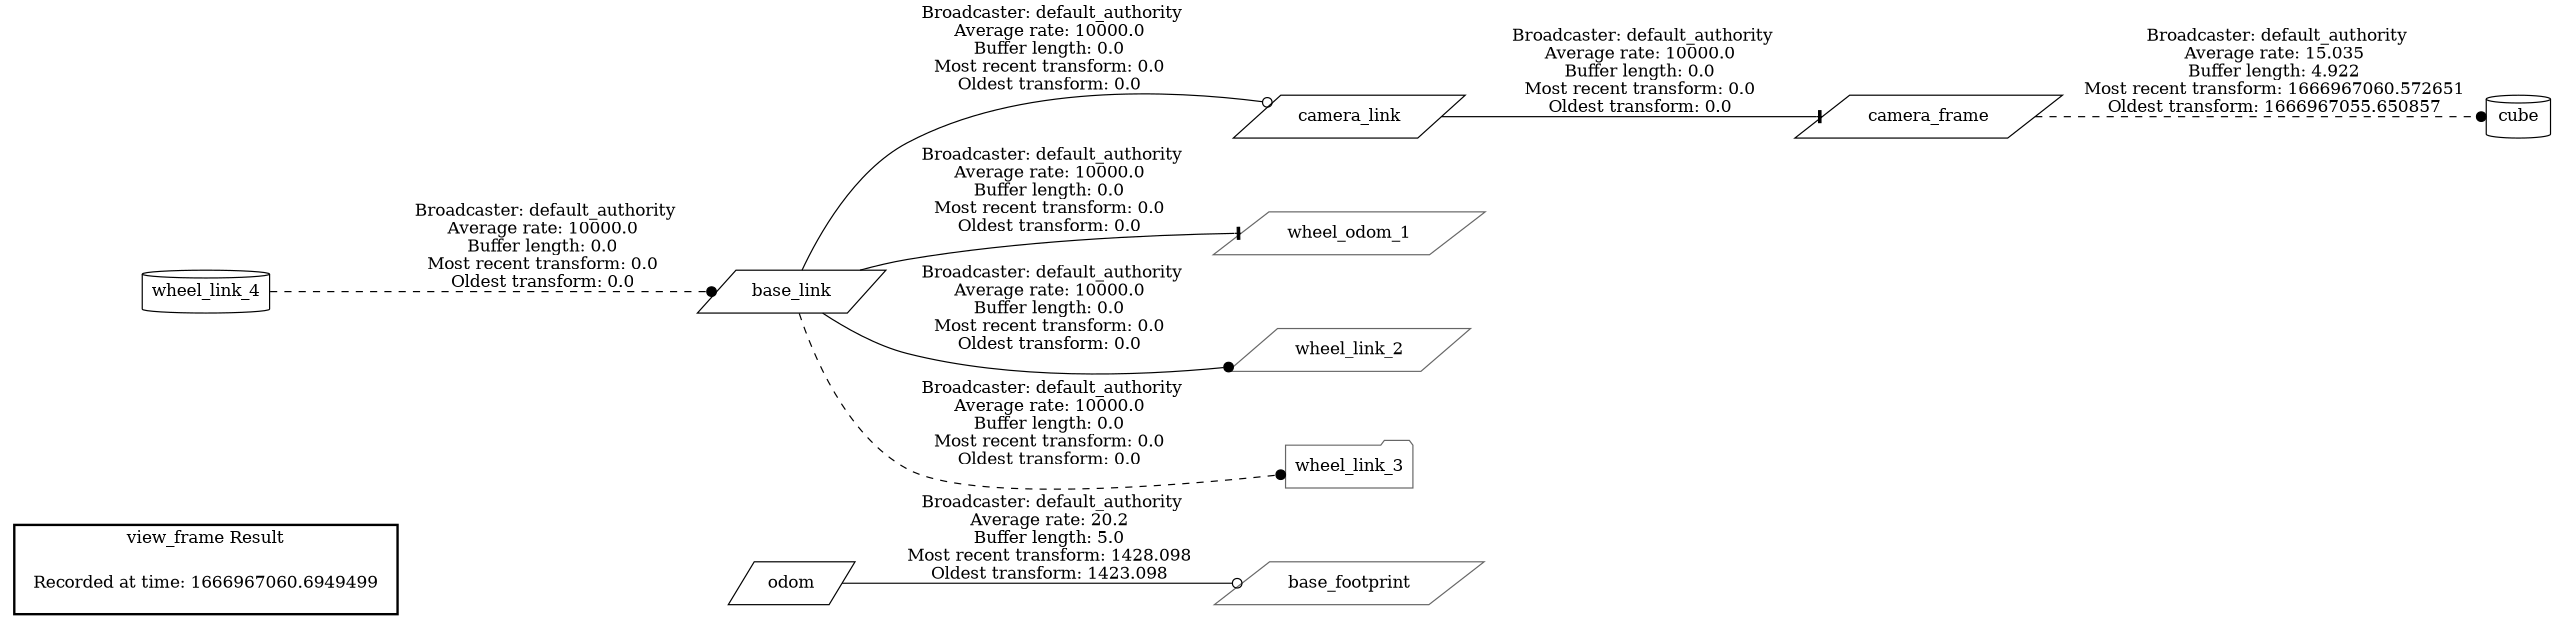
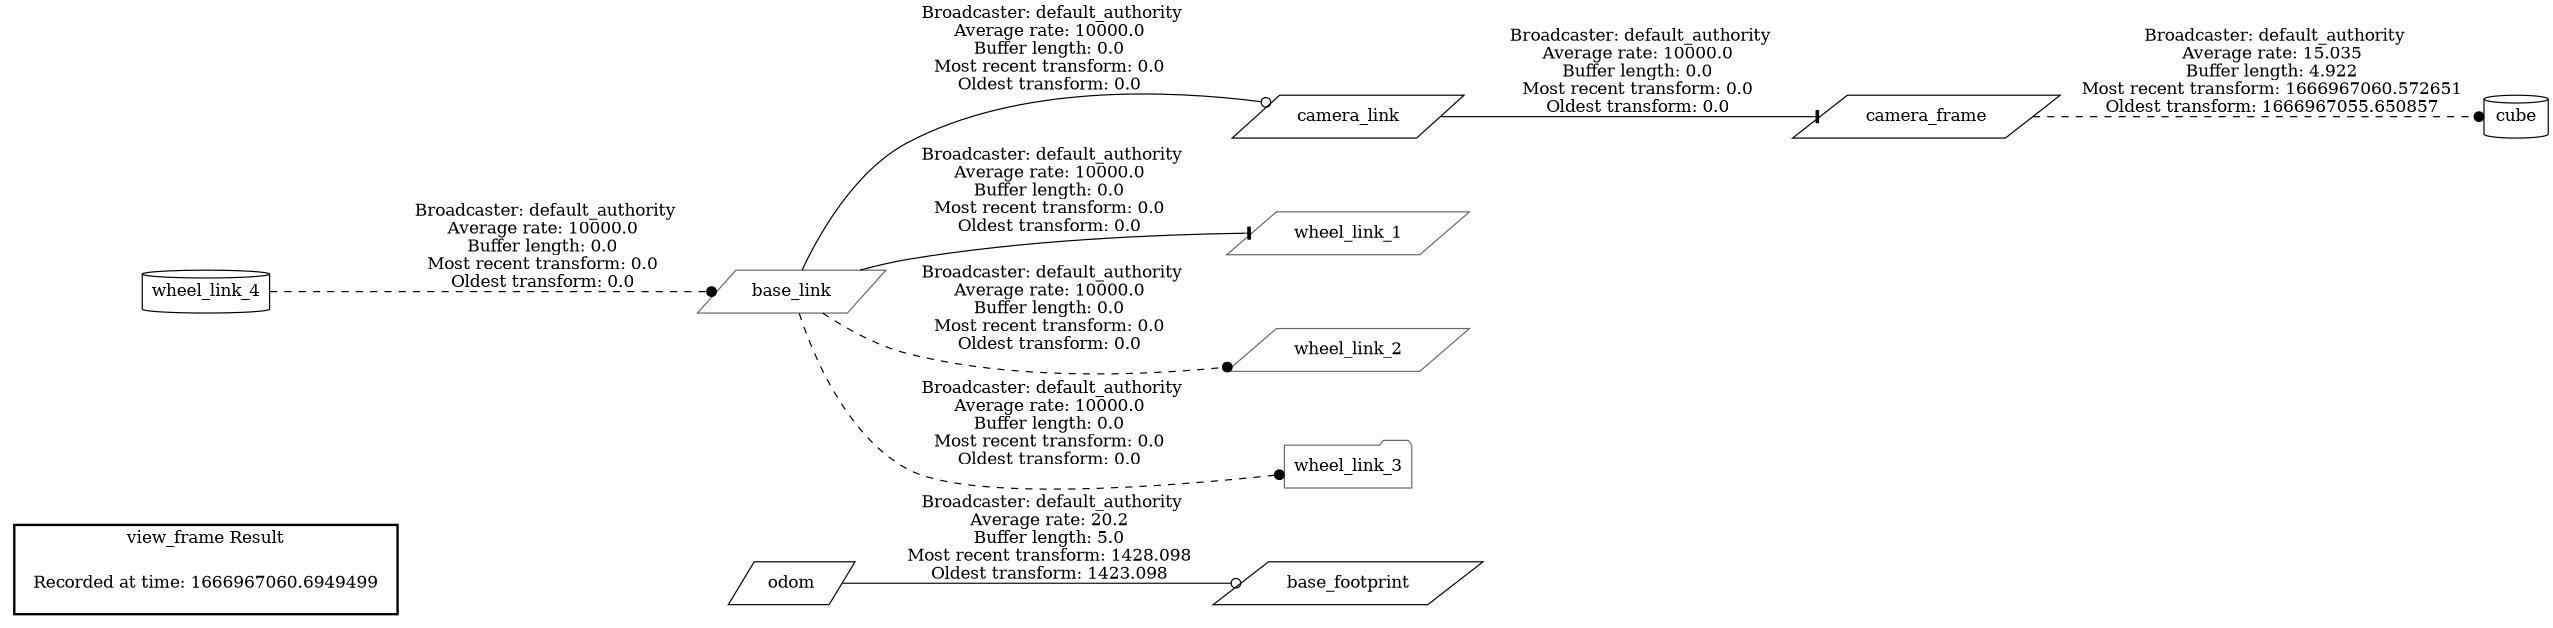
(1349, 233) -> (1348, 233)
(792, 292) -> (792, 292)
(1018, 371) -> (1017, 371)
(1349, 583) -> (1348, 583)
